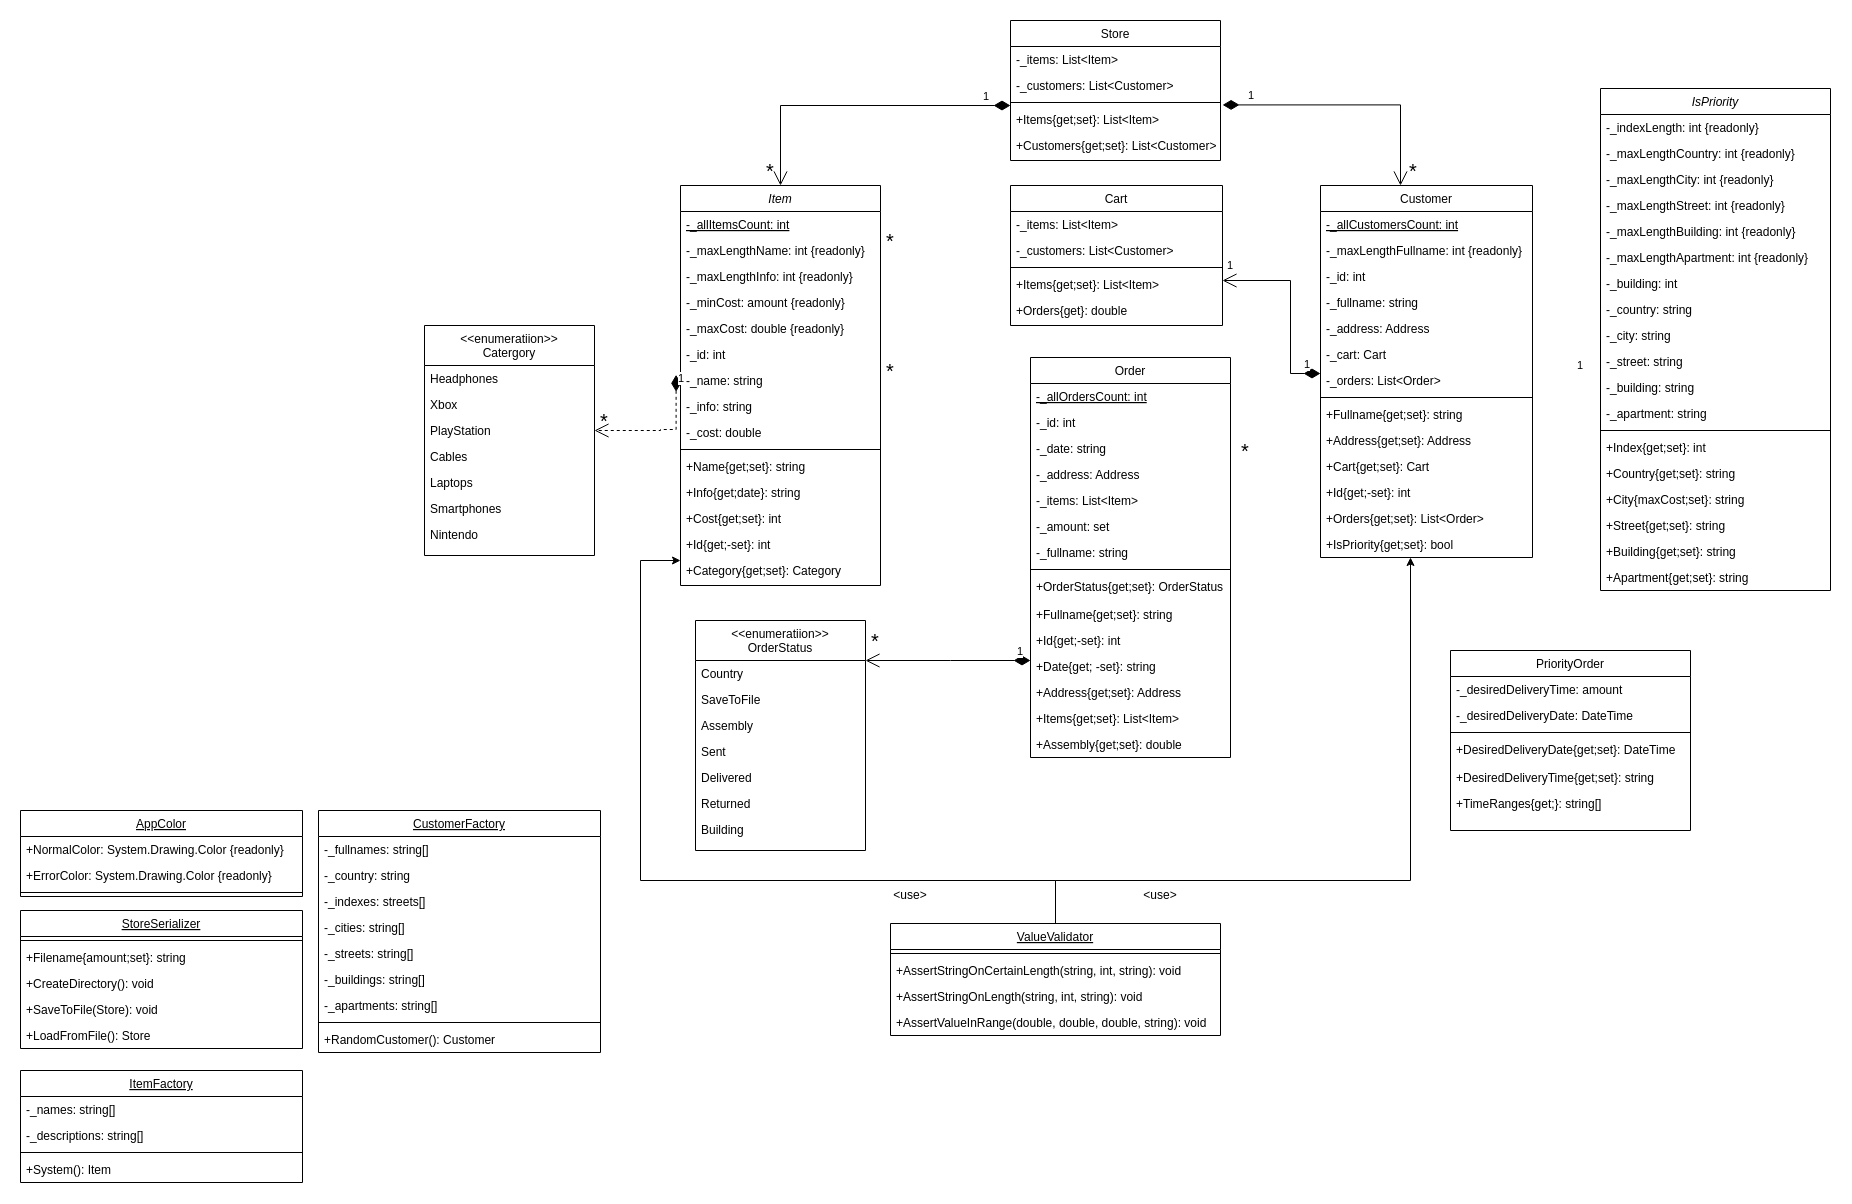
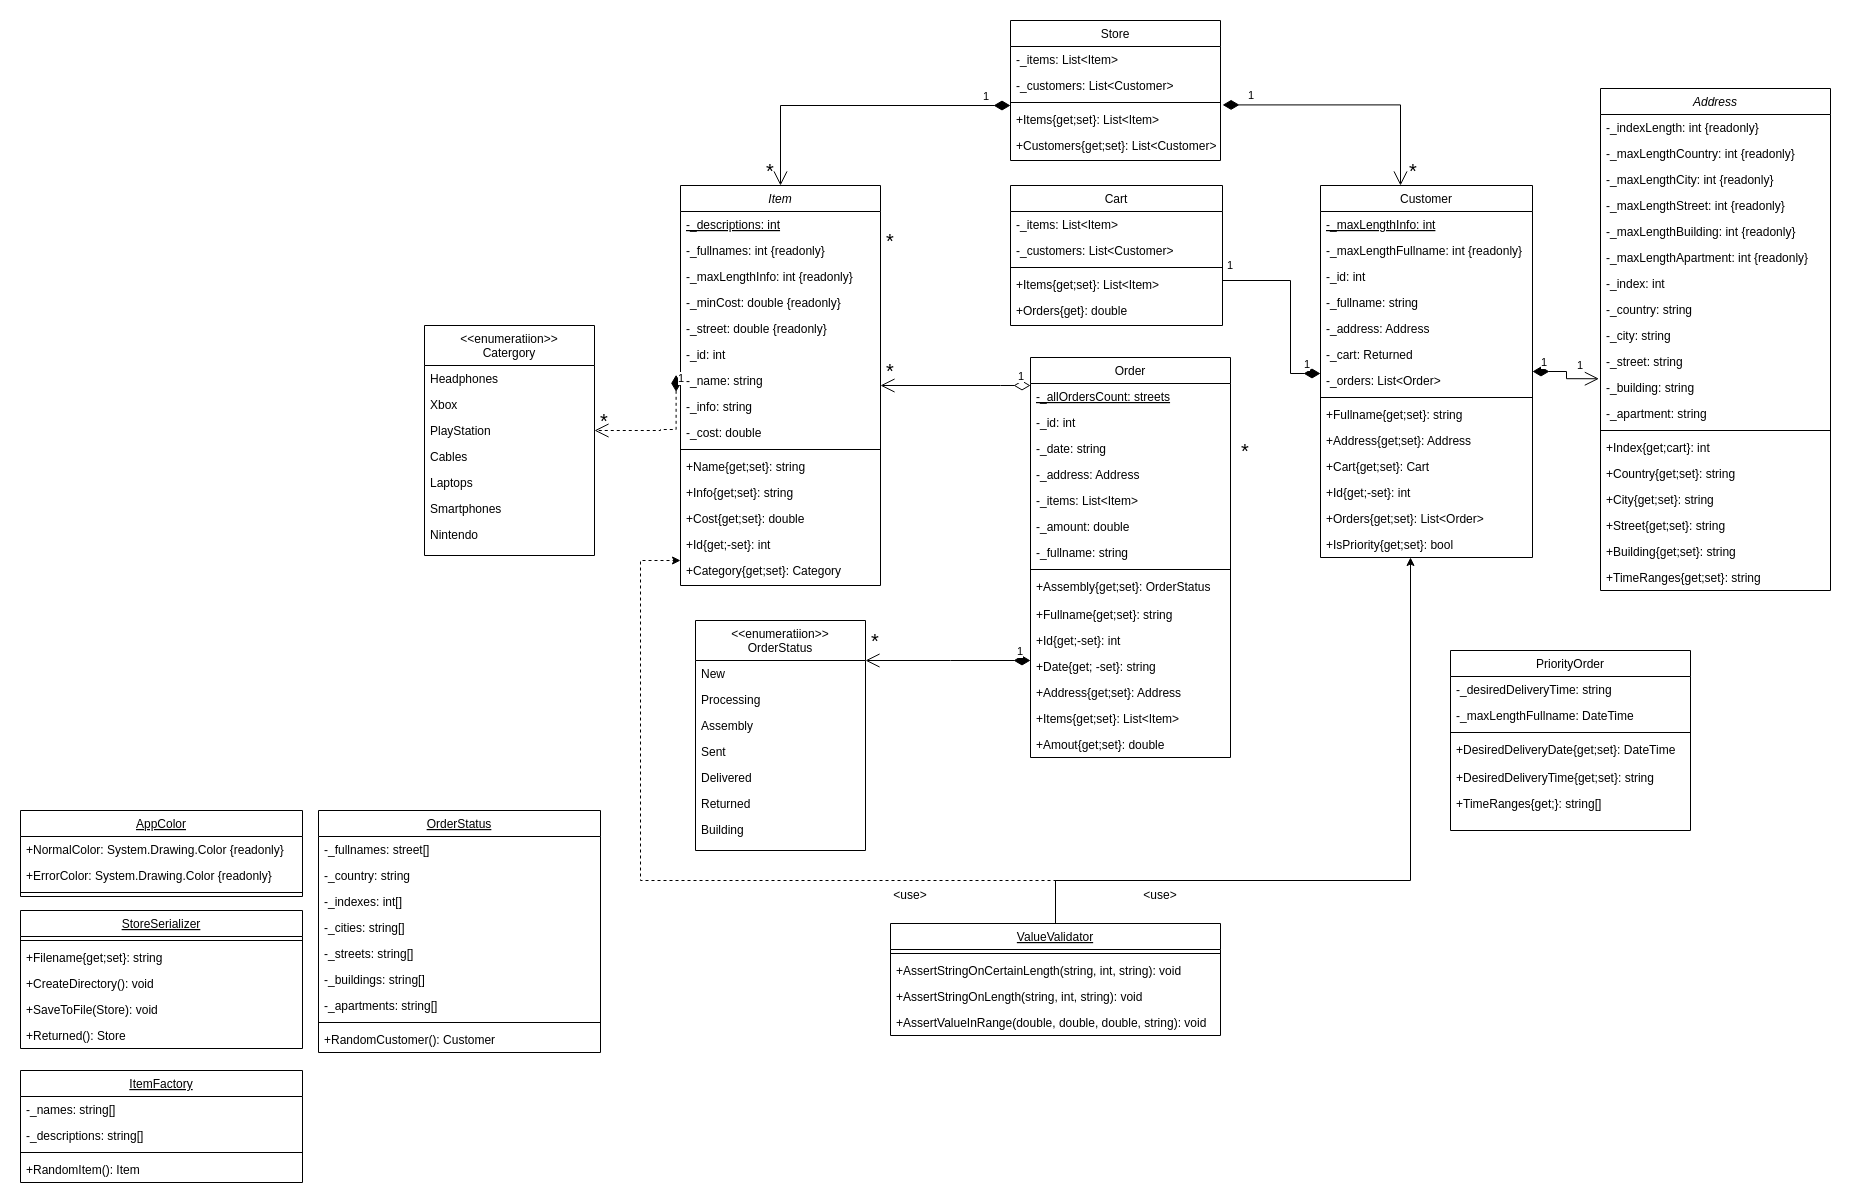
(1715, 102) -> (1715, 102)
(745, 225) -> (742, 225)
(1399, 225) -> (1389, 225)
(782, 251) -> (766, 251)
(1228, 281) -> (1228, 281)
(1647, 284) -> (1640, 284)
(772, 303) -> (771, 303)
(772, 329) -> (769, 329)
(1363, 355) -> (1377, 355)
none -> (1569, 379)
none -> (949, 386)
(1099, 397) -> (1114, 397)
(1667, 448) -> (1670, 448)
(757, 493) -> (754, 493)
(1686, 500) -> (1672, 500)
(744, 519) -> (754, 519)
(1077, 527) -> (1085, 527)
(1690, 578) -> (1692, 578)
(1146, 587) -> (1134, 587)
(725, 674) -> (711, 674)
(1544, 690) -> (1543, 690)
(731, 700) -> (733, 700)
(1551, 716) -> (1546, 716)
(1116, 745) -> (1107, 745)
(459, 824) -> (459, 824)
(387, 850) -> (388, 850)
(671, 881) -> (671, 881)
(387, 902) -> (372, 902)
(114, 958) -> (104, 958)
(95, 1036) -> (85, 1036)
(73, 1170) -> (87, 1170)
